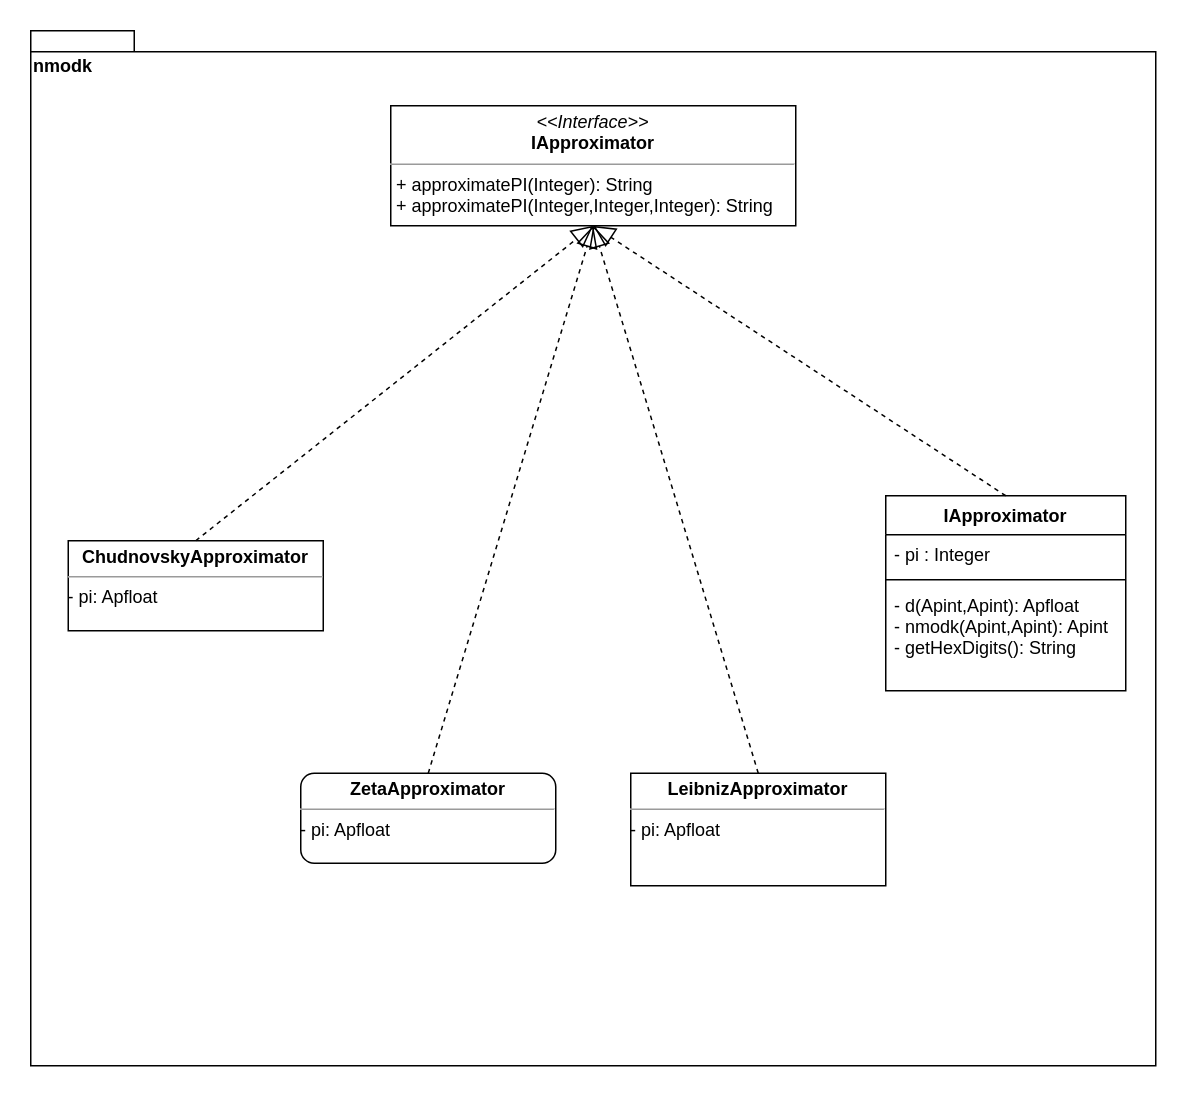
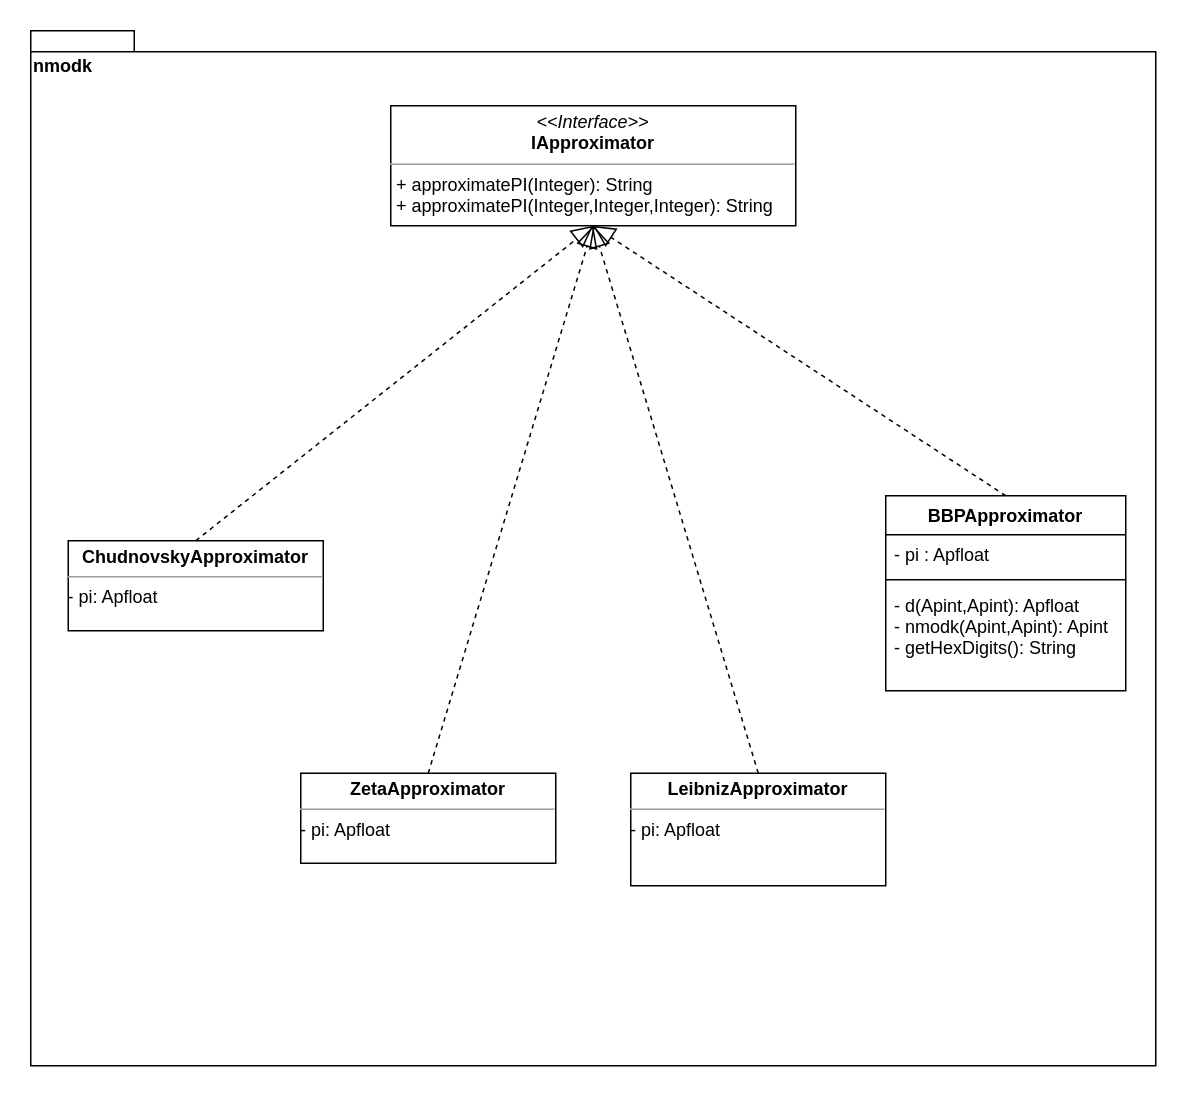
(1005, 516) -> (1005, 516)
(953, 555) -> (951, 555)
(428, 818) -> (428, 818)
